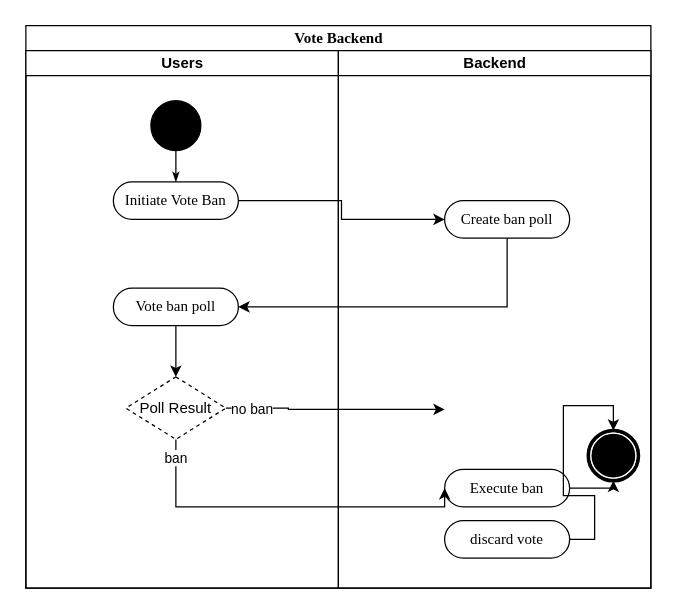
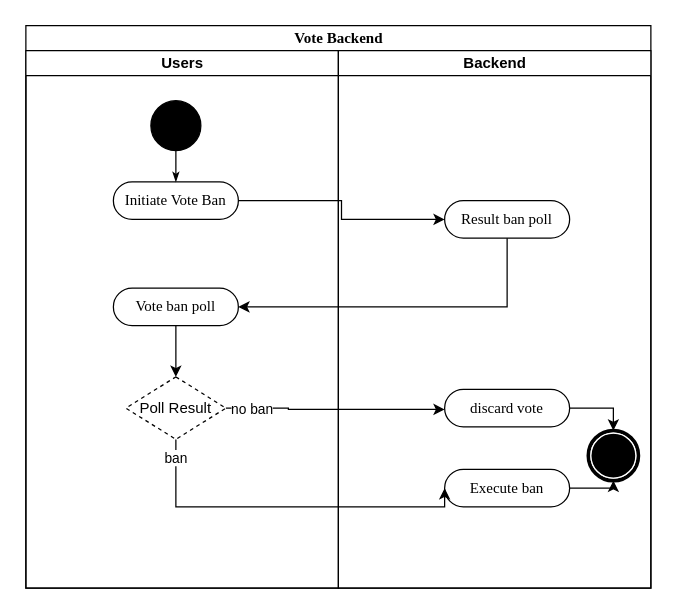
(507, 219) -> (507, 219)
(507, 539) -> (507, 408)
